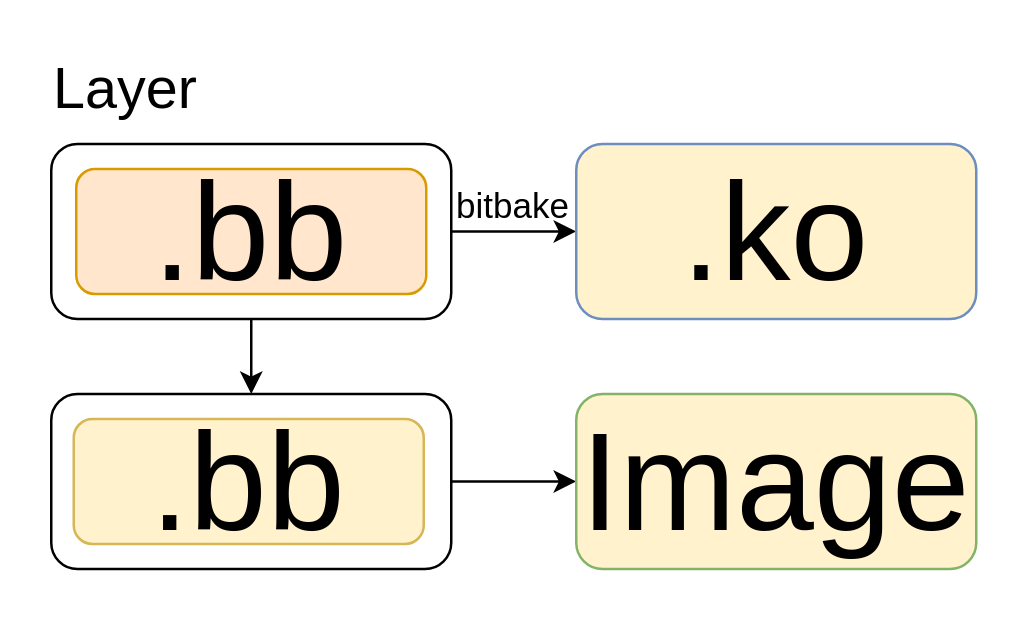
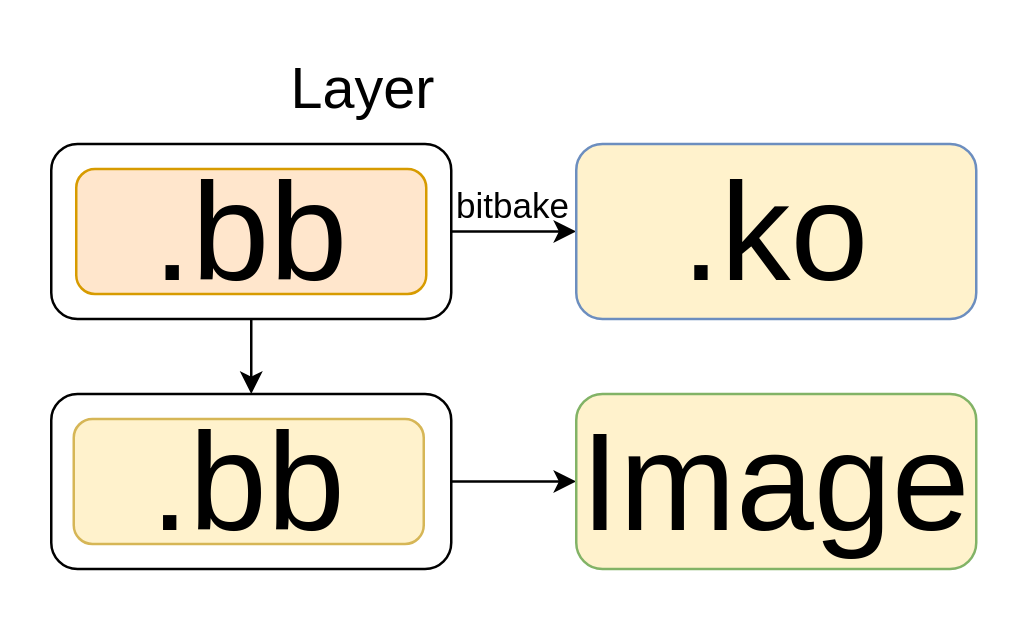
(126, 89) -> (364, 89)
